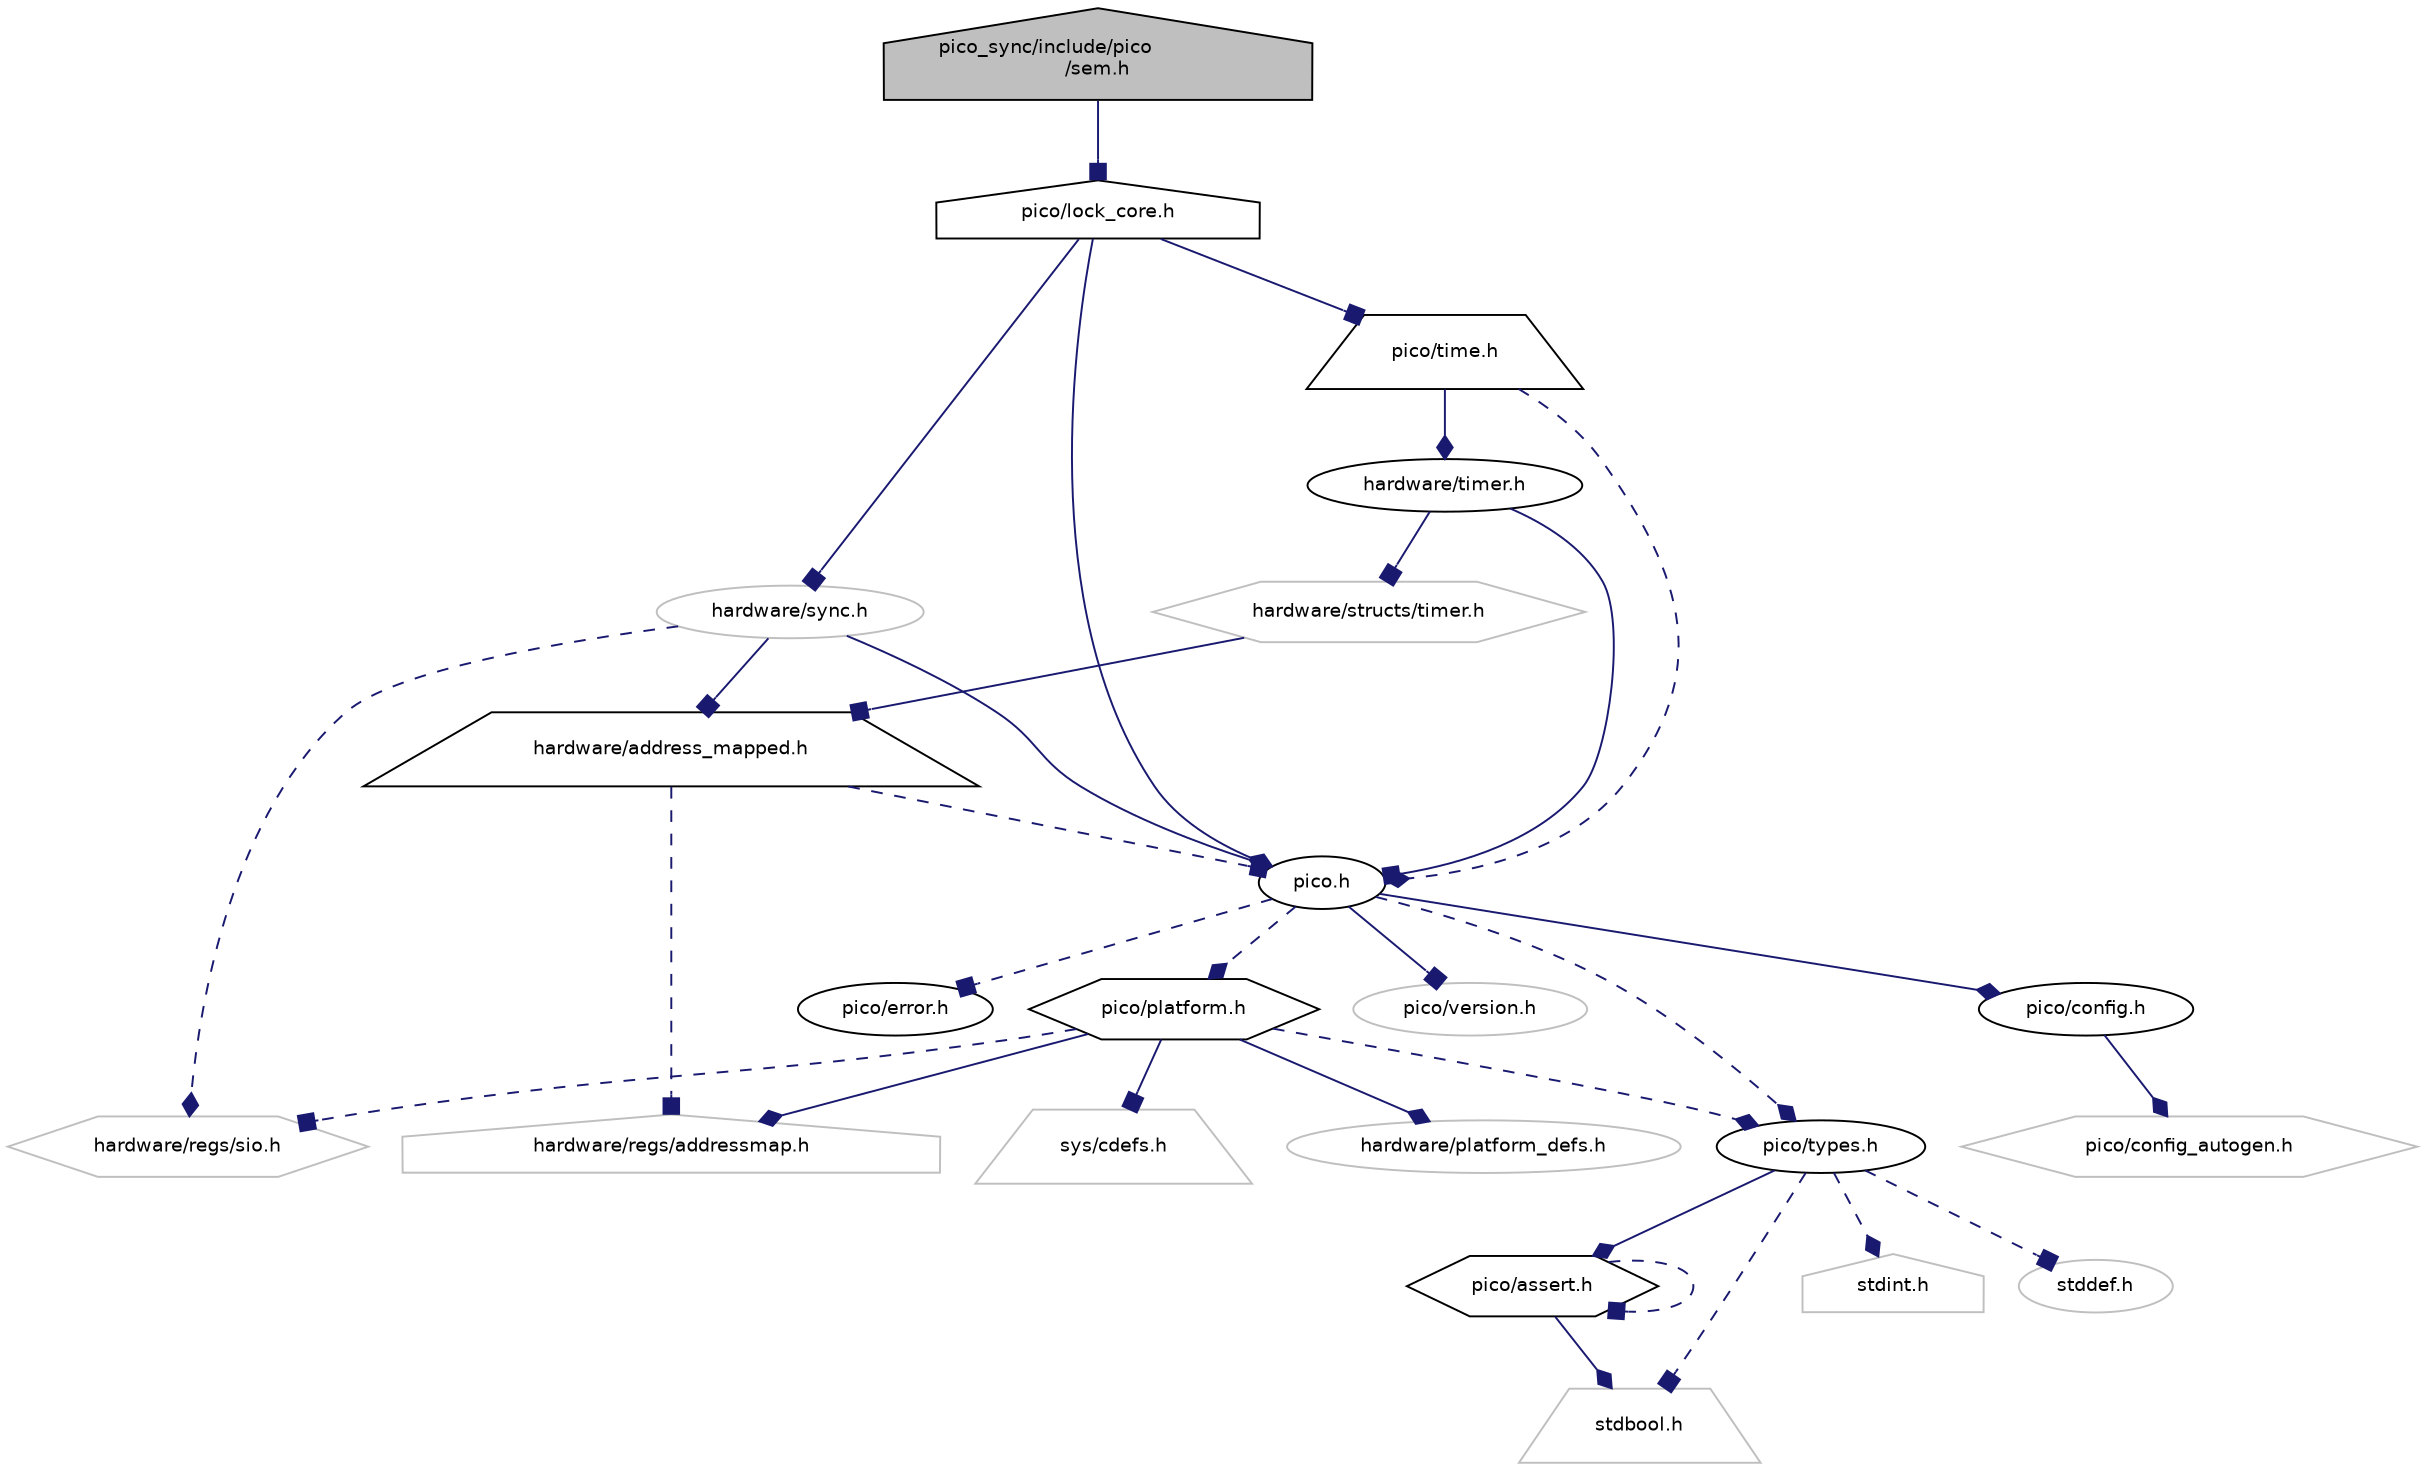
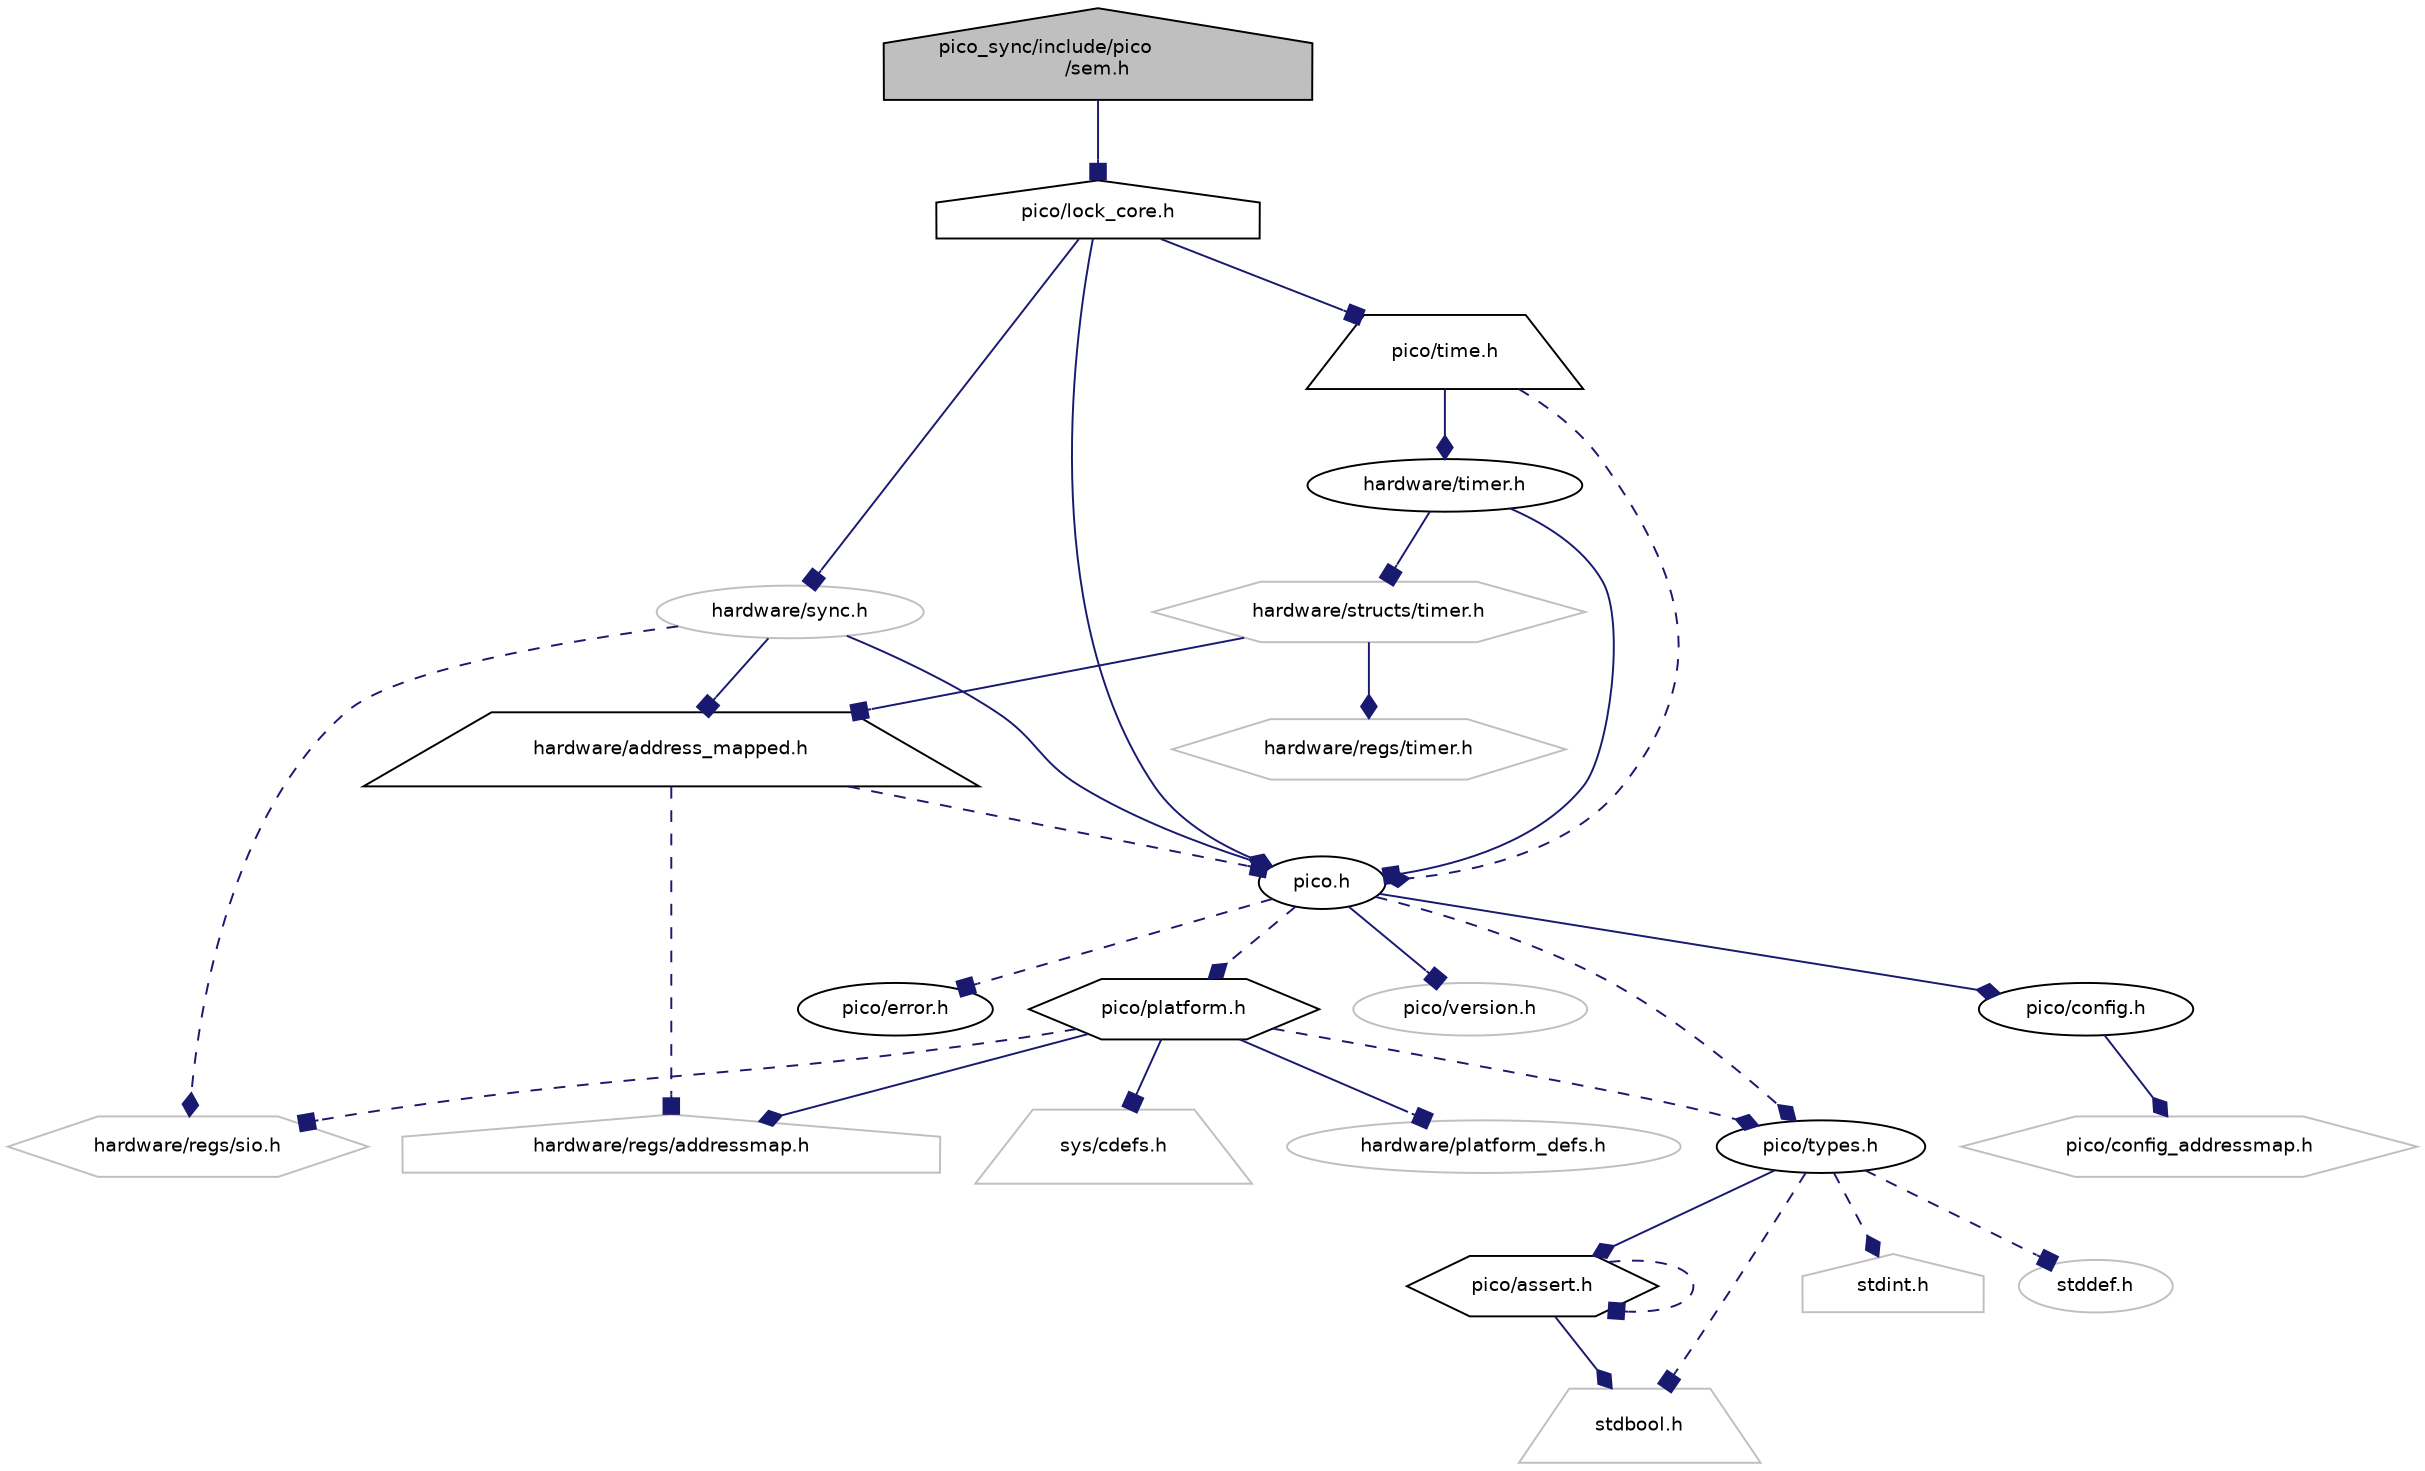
none -> (1369, 749)
(1324, 1076) -> (1324, 1076)
(2189, 1147) -> (2189, 1147)
